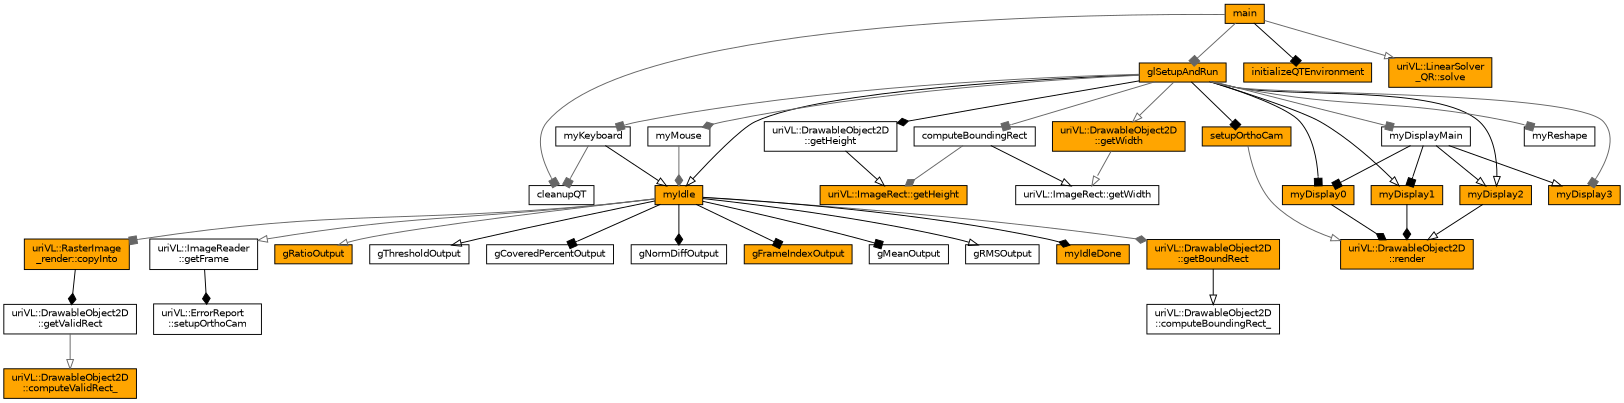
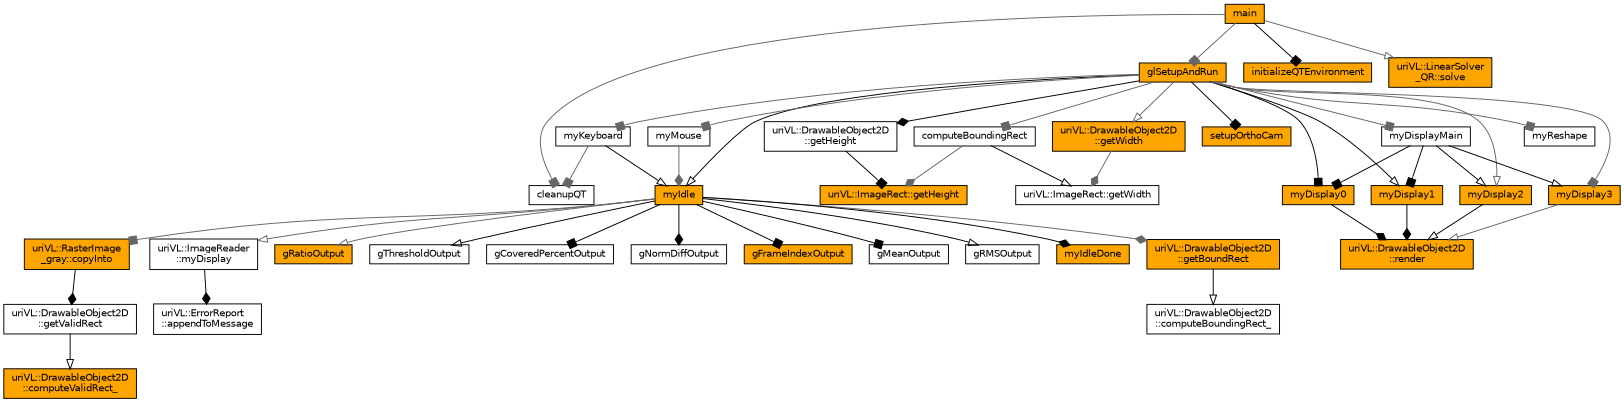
(924, 92) -> (924, 92)
(1434, 103) -> (1434, 103)
(1104, 163) -> (1104, 163)
(861, 165) -> (861, 165)
(1275, 205) -> (1508, 221)
(77, 254) -> (77, 254)
(204, 254) -> (204, 254)
(208, 319) -> (208, 319)
(70, 347) -> (70, 347)
